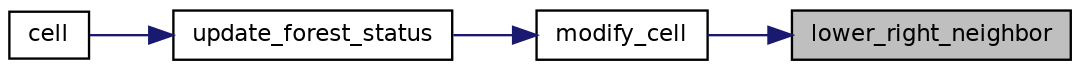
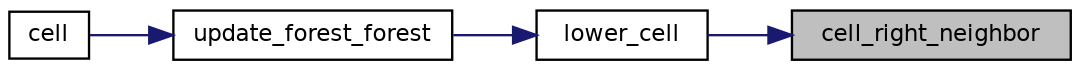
(313, 35) -> (313, 35)
(622, 35) -> (622, 35)
(931, 35) -> (931, 35)
